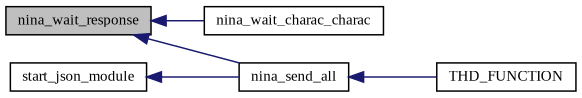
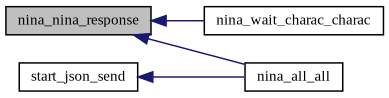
(78, 21) -> (78, 21)
(78, 77) -> (78, 77)
(294, 77) -> (294, 77)
(506, 77) -> none
